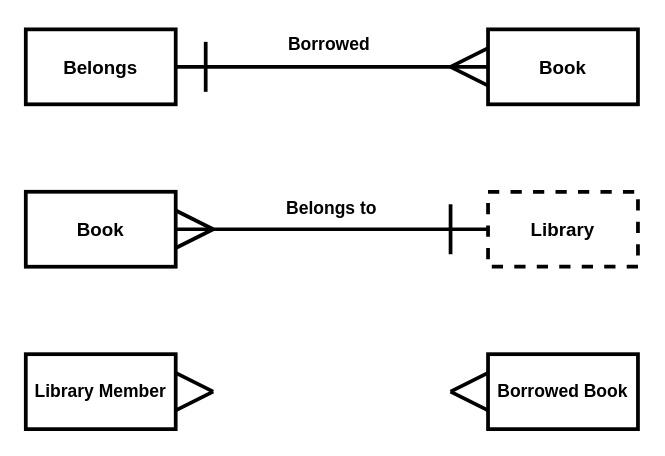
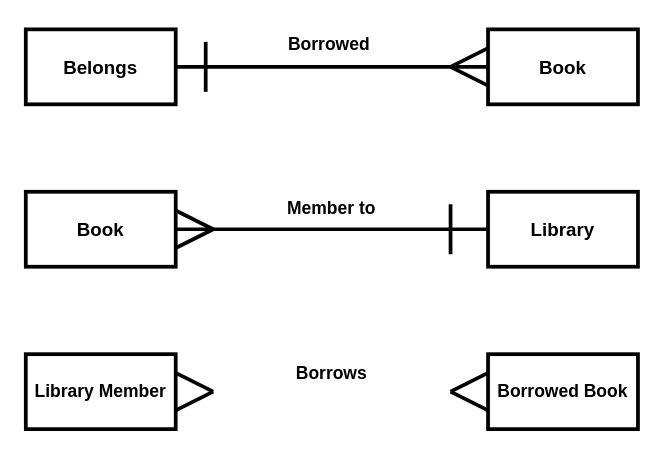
(332, 209) -> (332, 209)
(563, 229) -> (563, 229)
none -> (332, 379)
